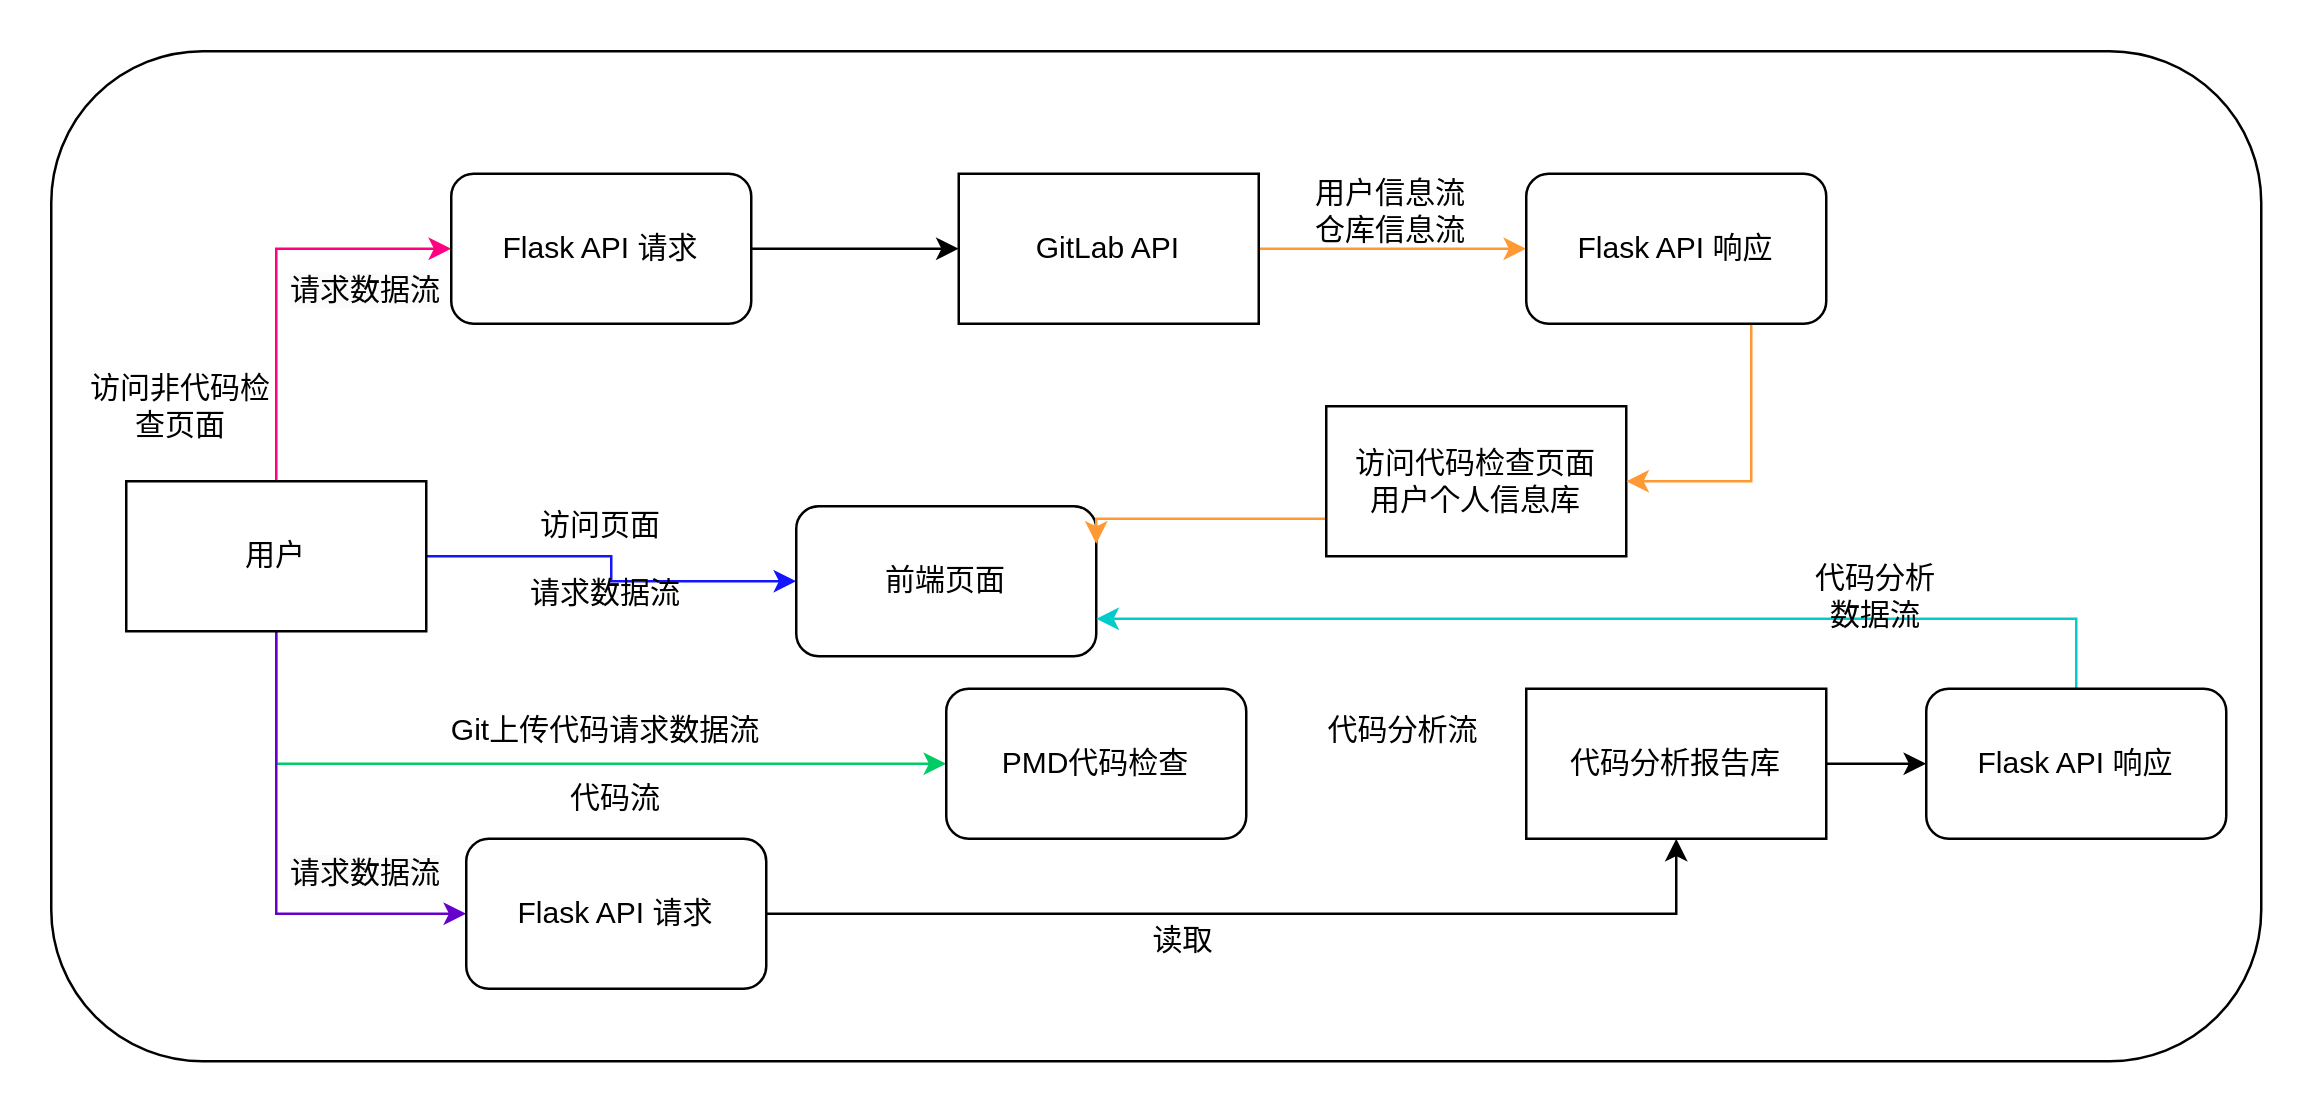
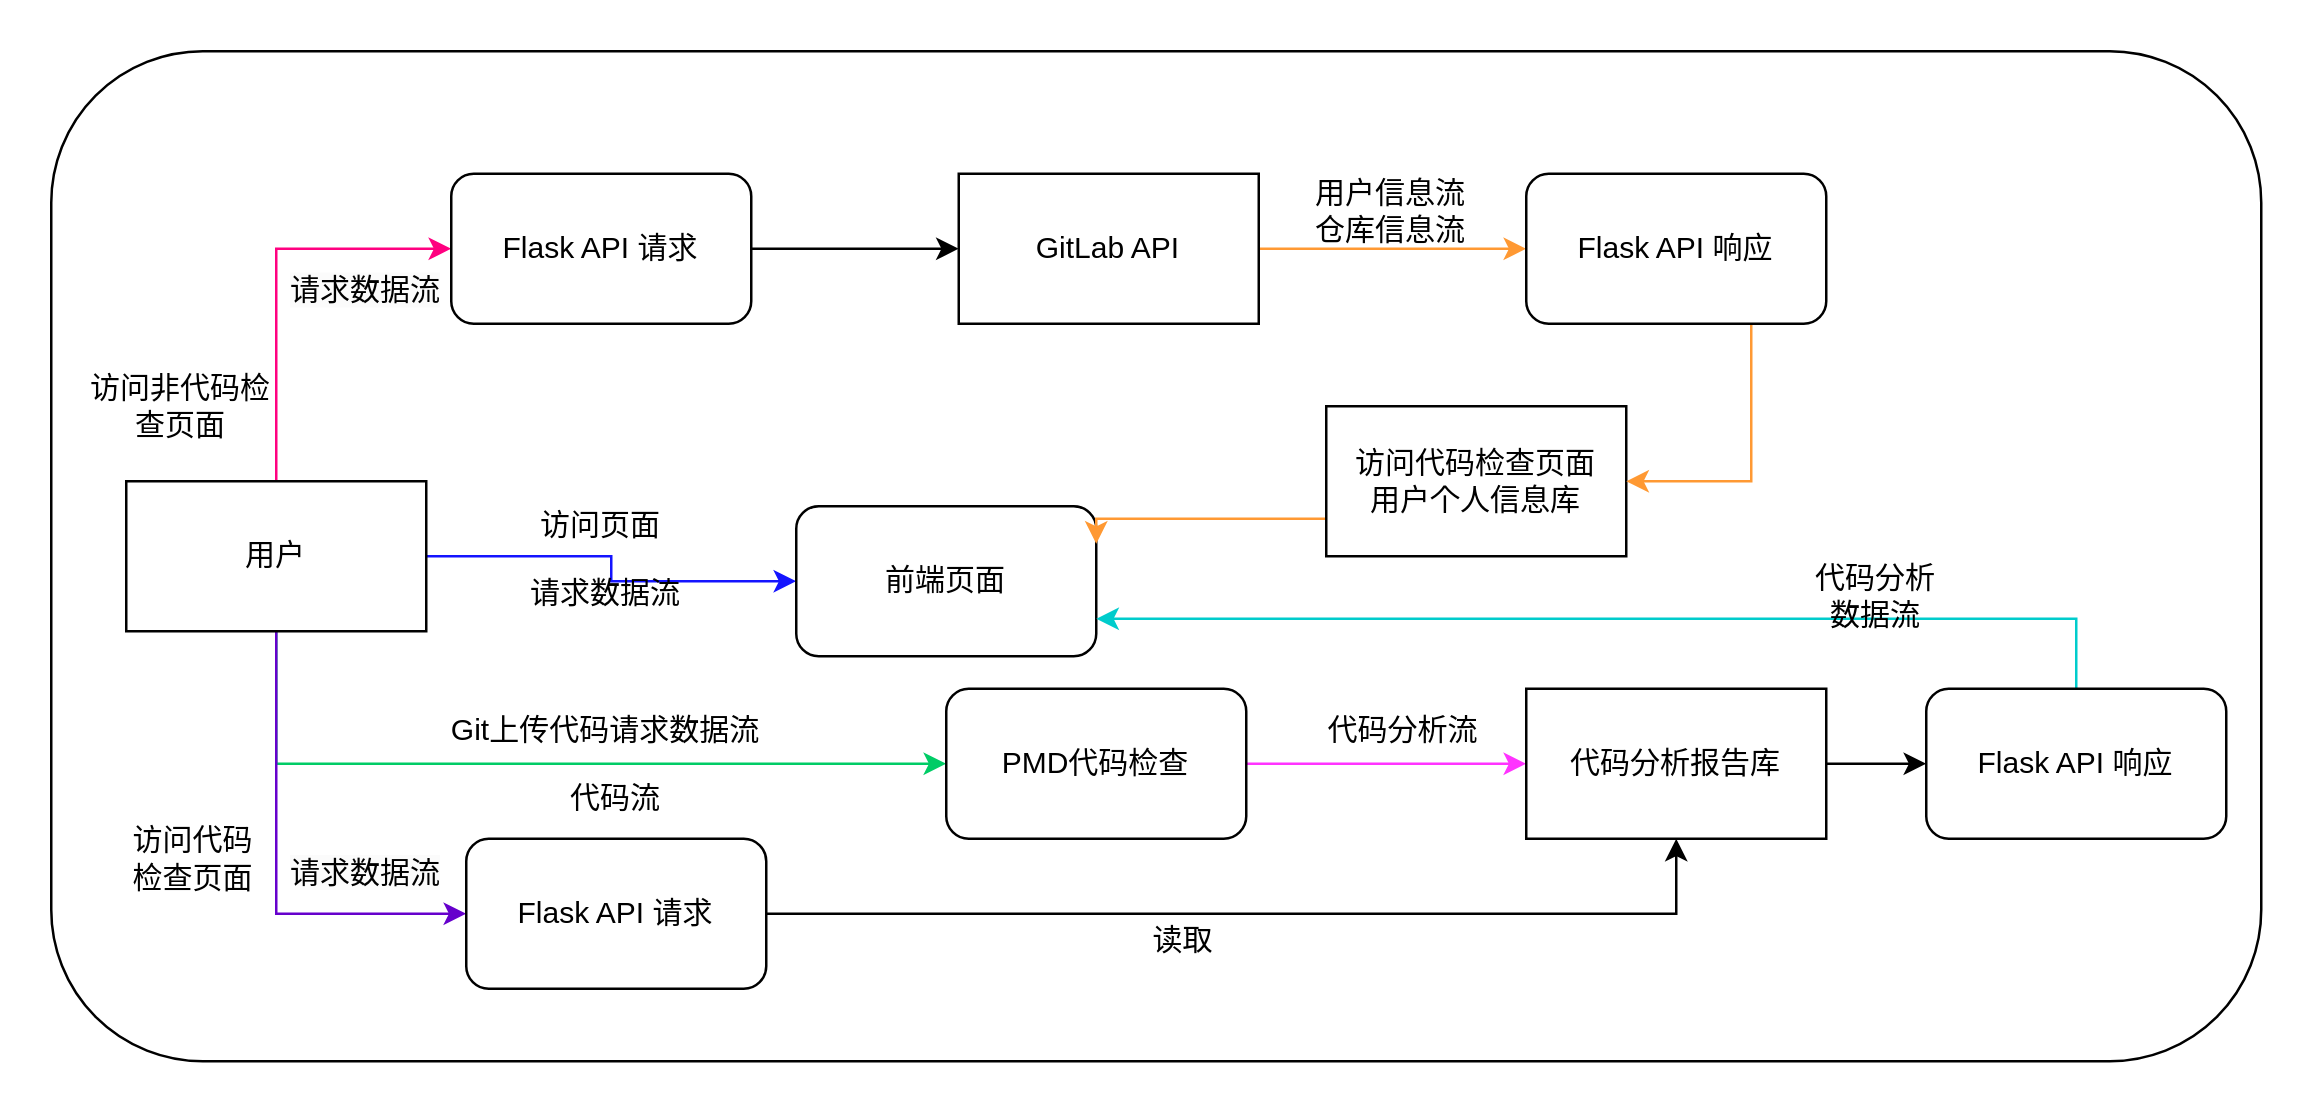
none -> (1378, 764)
none -> (194, 858)
